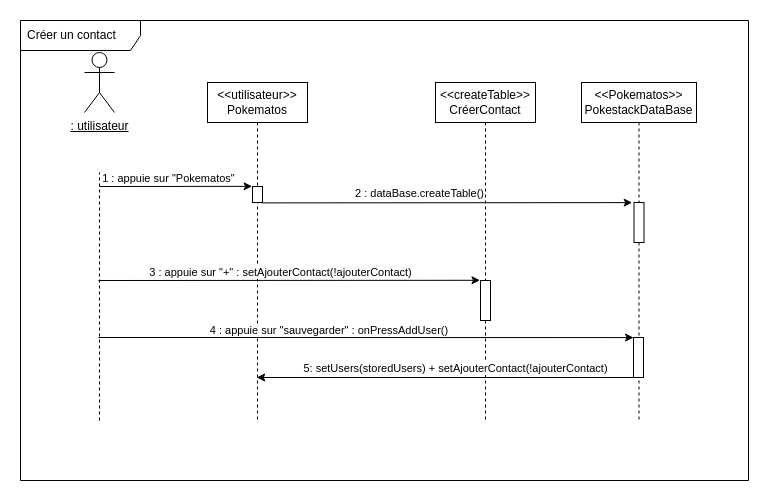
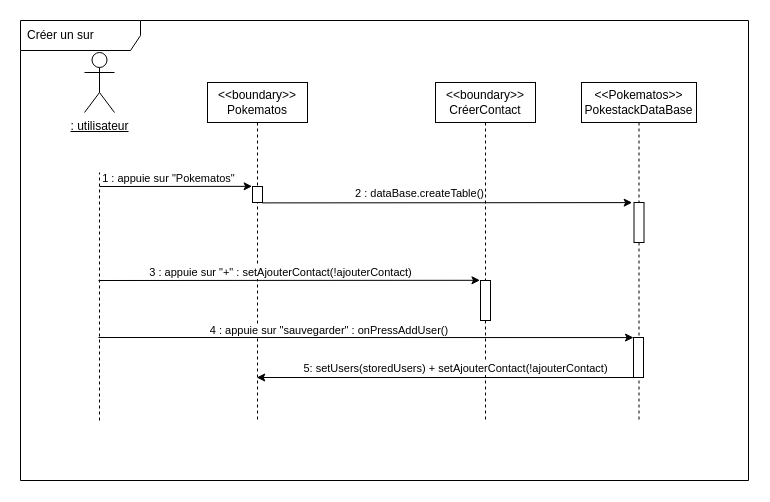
(78, 36) -> (65, 36)
(258, 103) -> (258, 103)
(486, 103) -> (486, 103)
